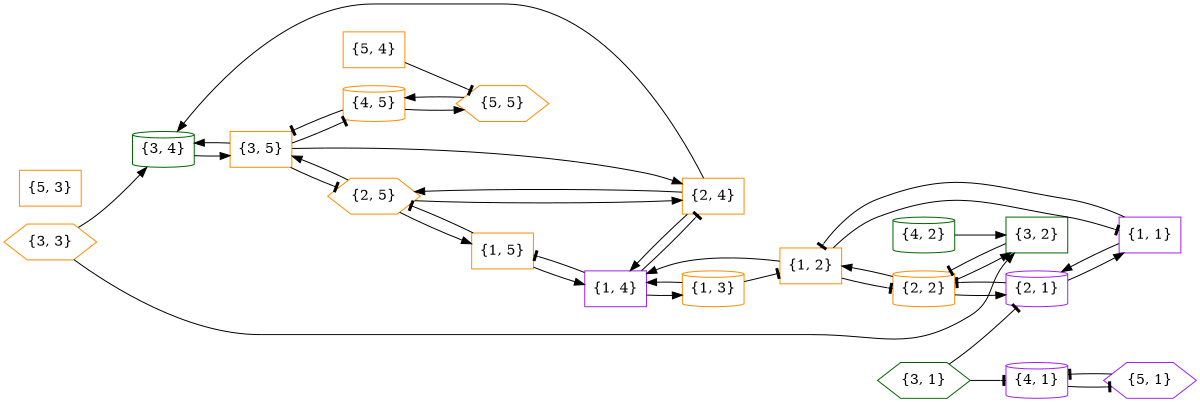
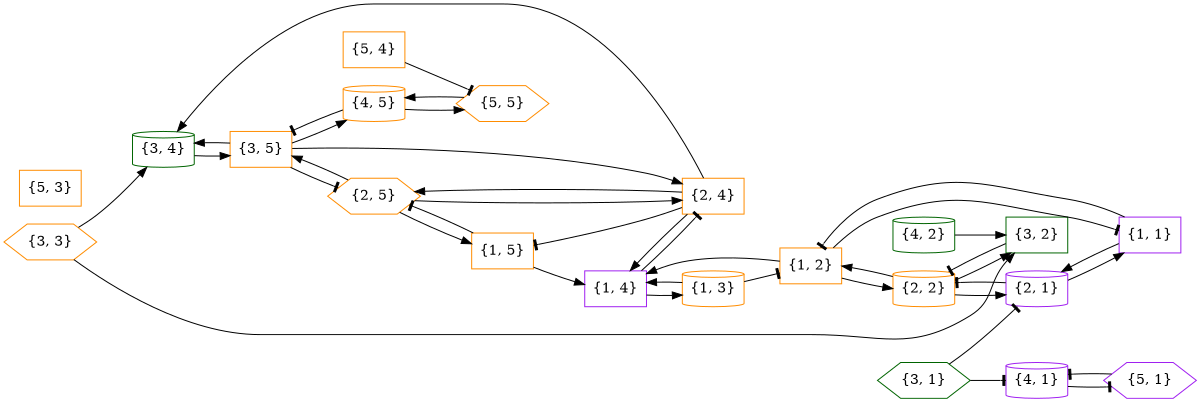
(317, 133) -> (317, 133)
(562, 264) -> (611, 228)
(865, 283) -> (865, 283)
